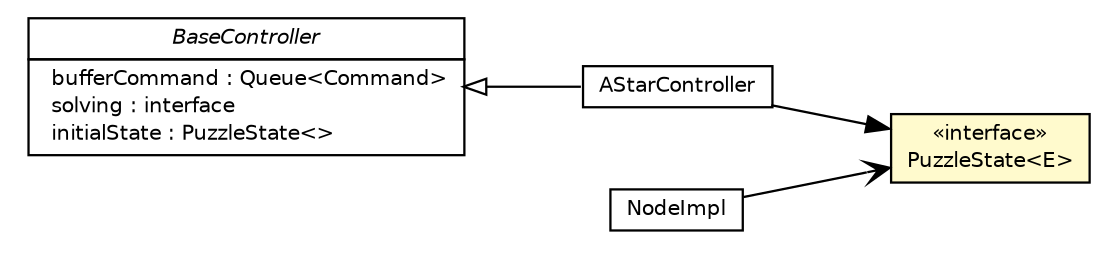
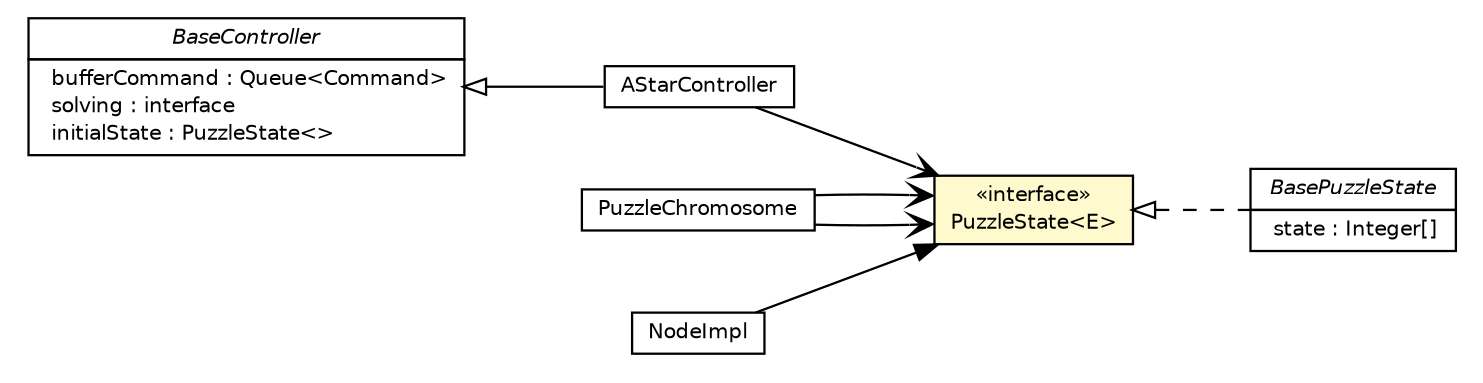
(819, 115) -> (836, 137)
(805, 185) -> (836, 283)
none -> (698, 210)
none -> (1353, 210)
